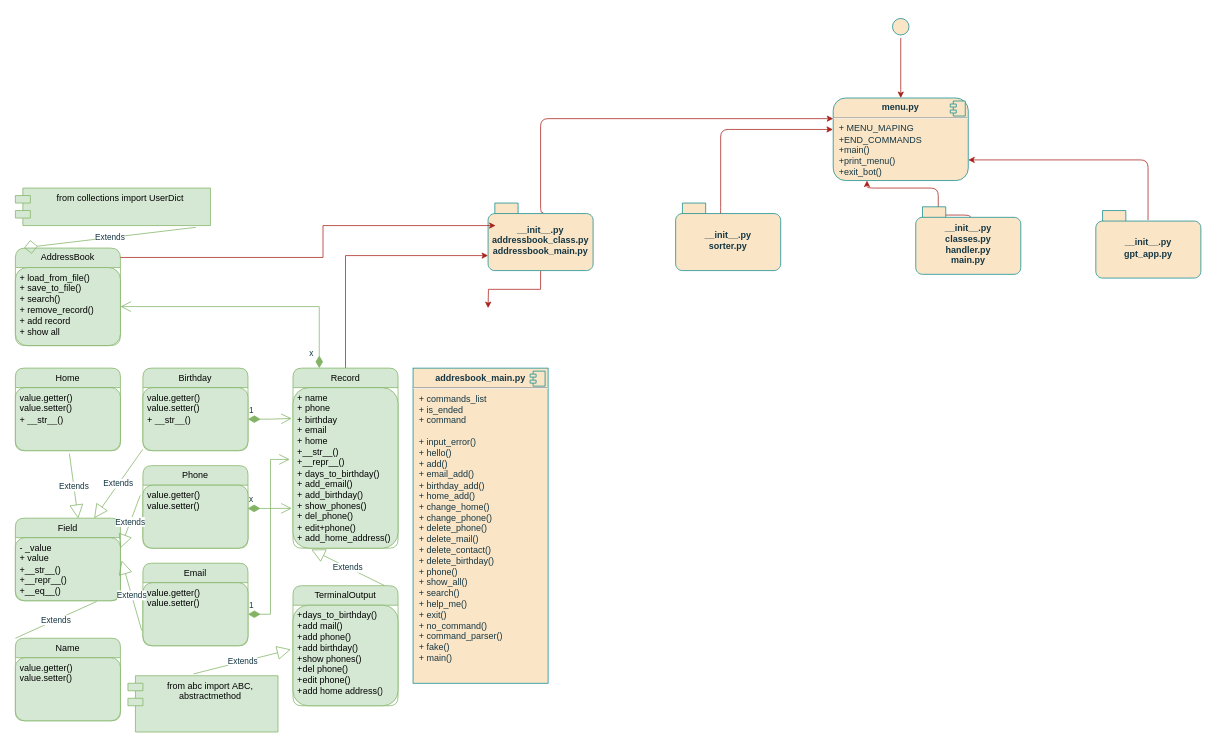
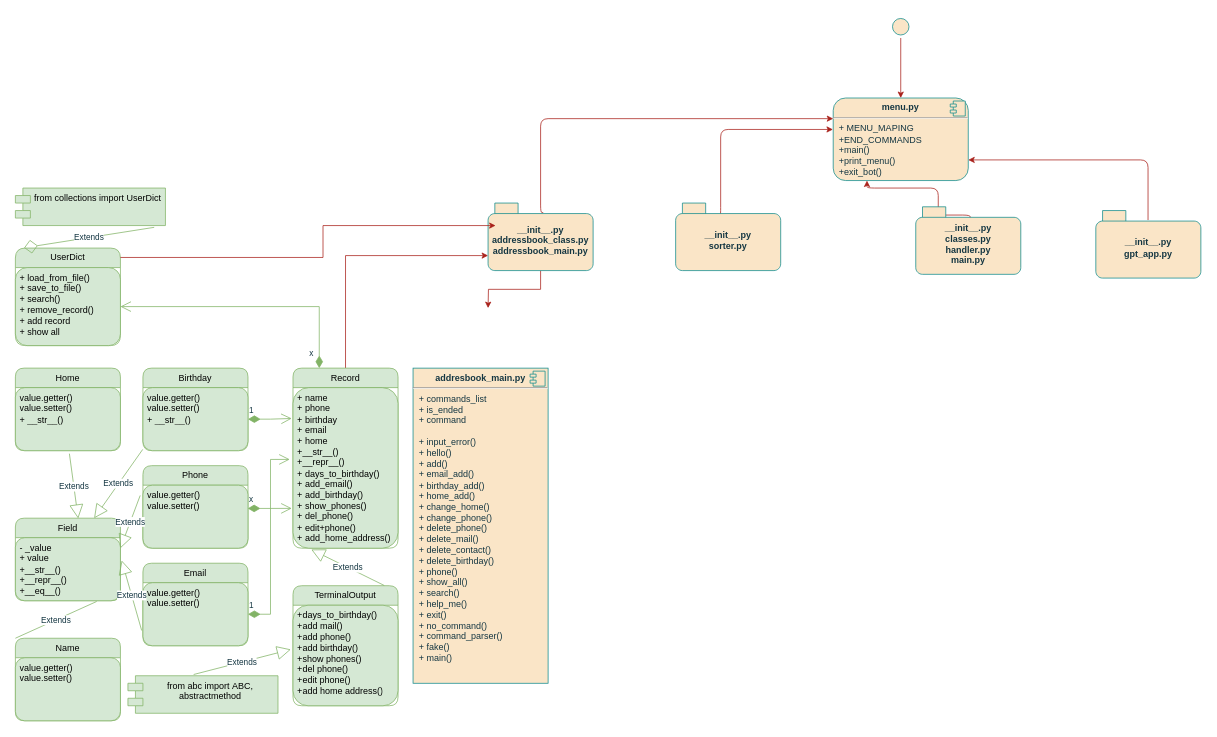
(113, 207) -> (90, 207)
(68, 258) -> (68, 258)
(203, 704) -> (203, 694)
